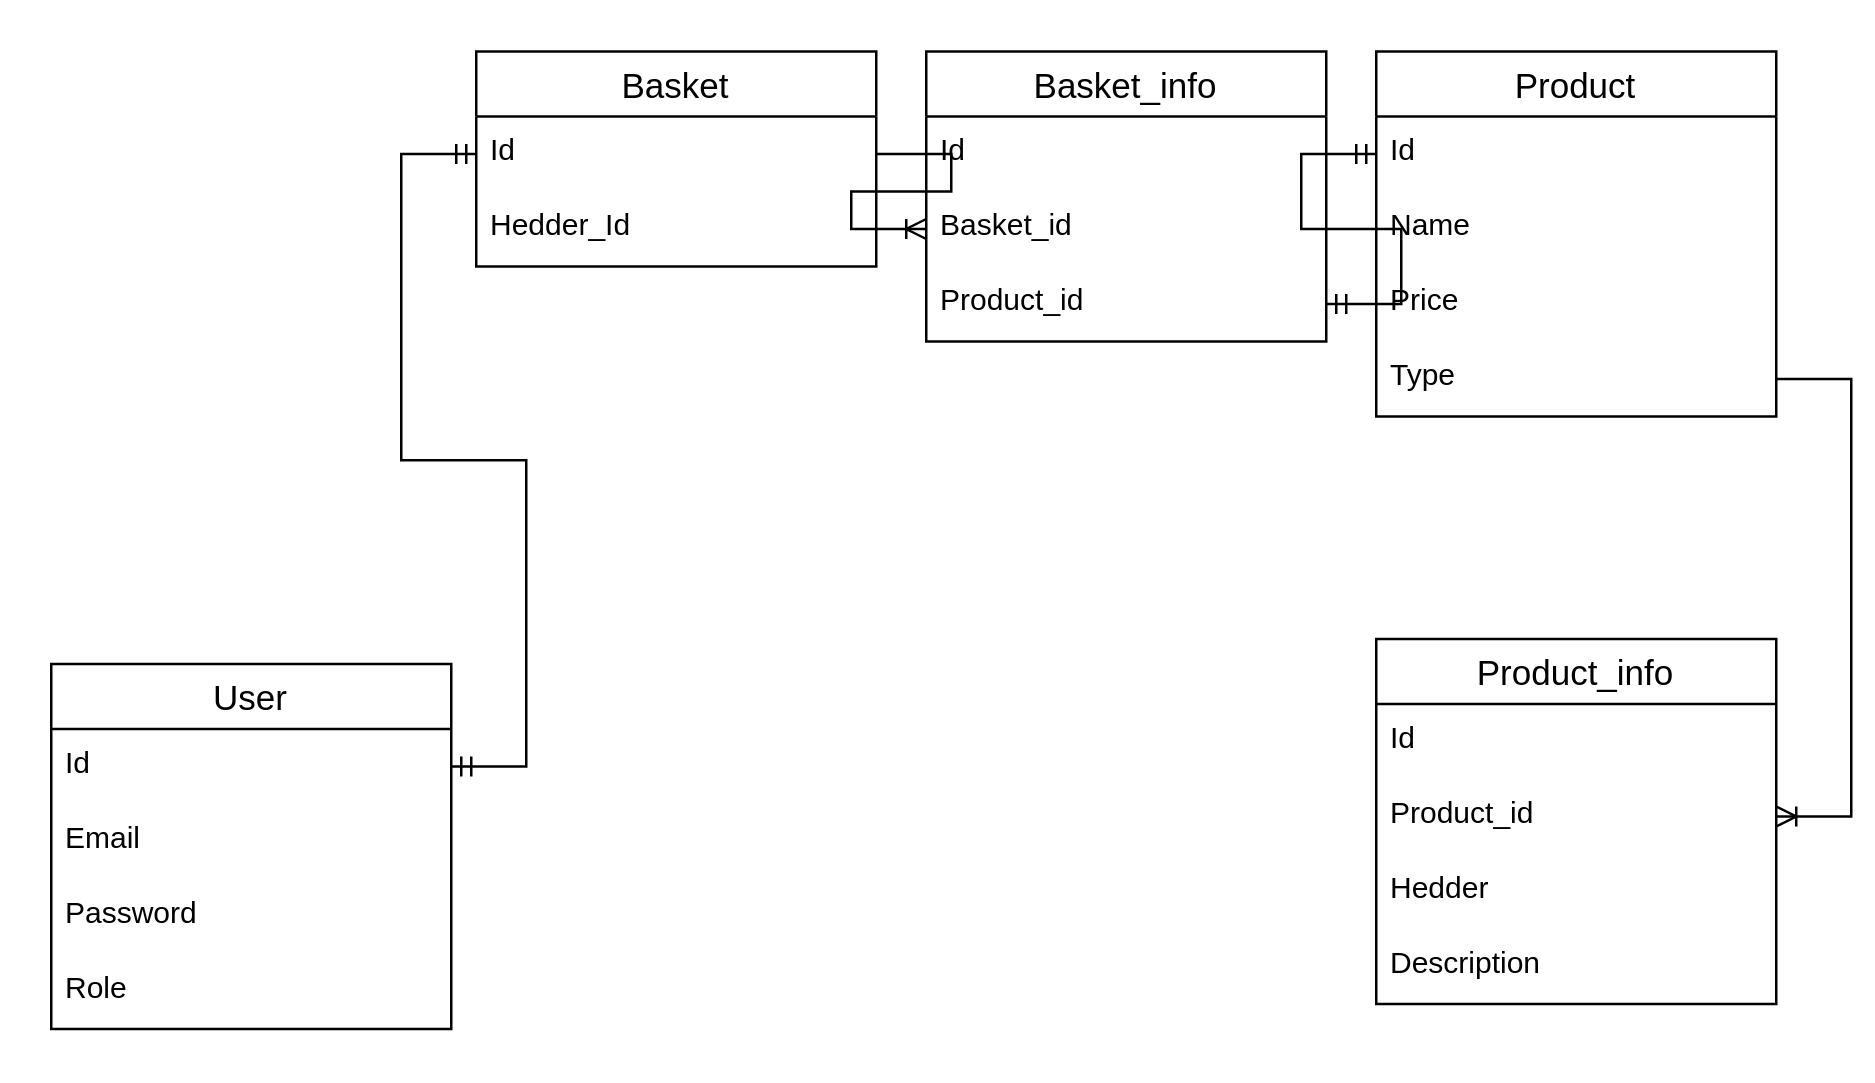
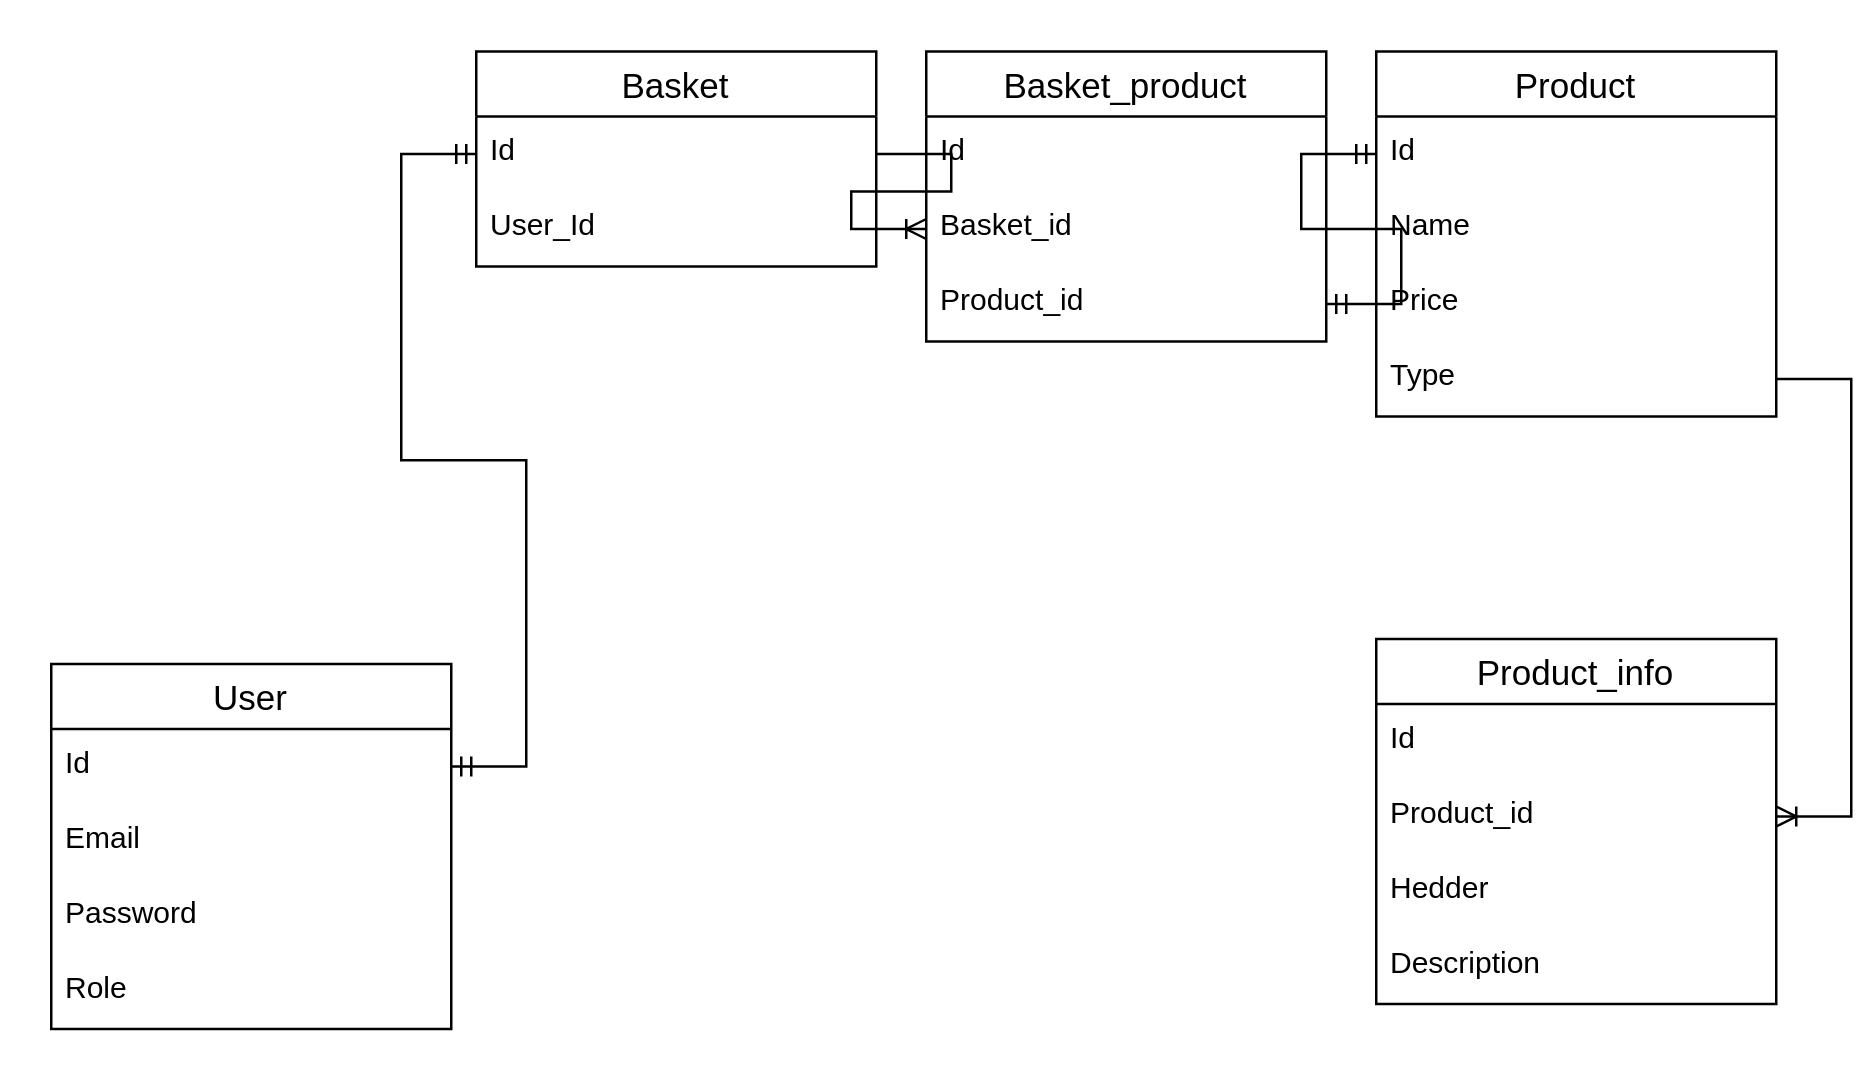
(1125, 86) -> (1125, 86)
(566, 225) -> (549, 225)
